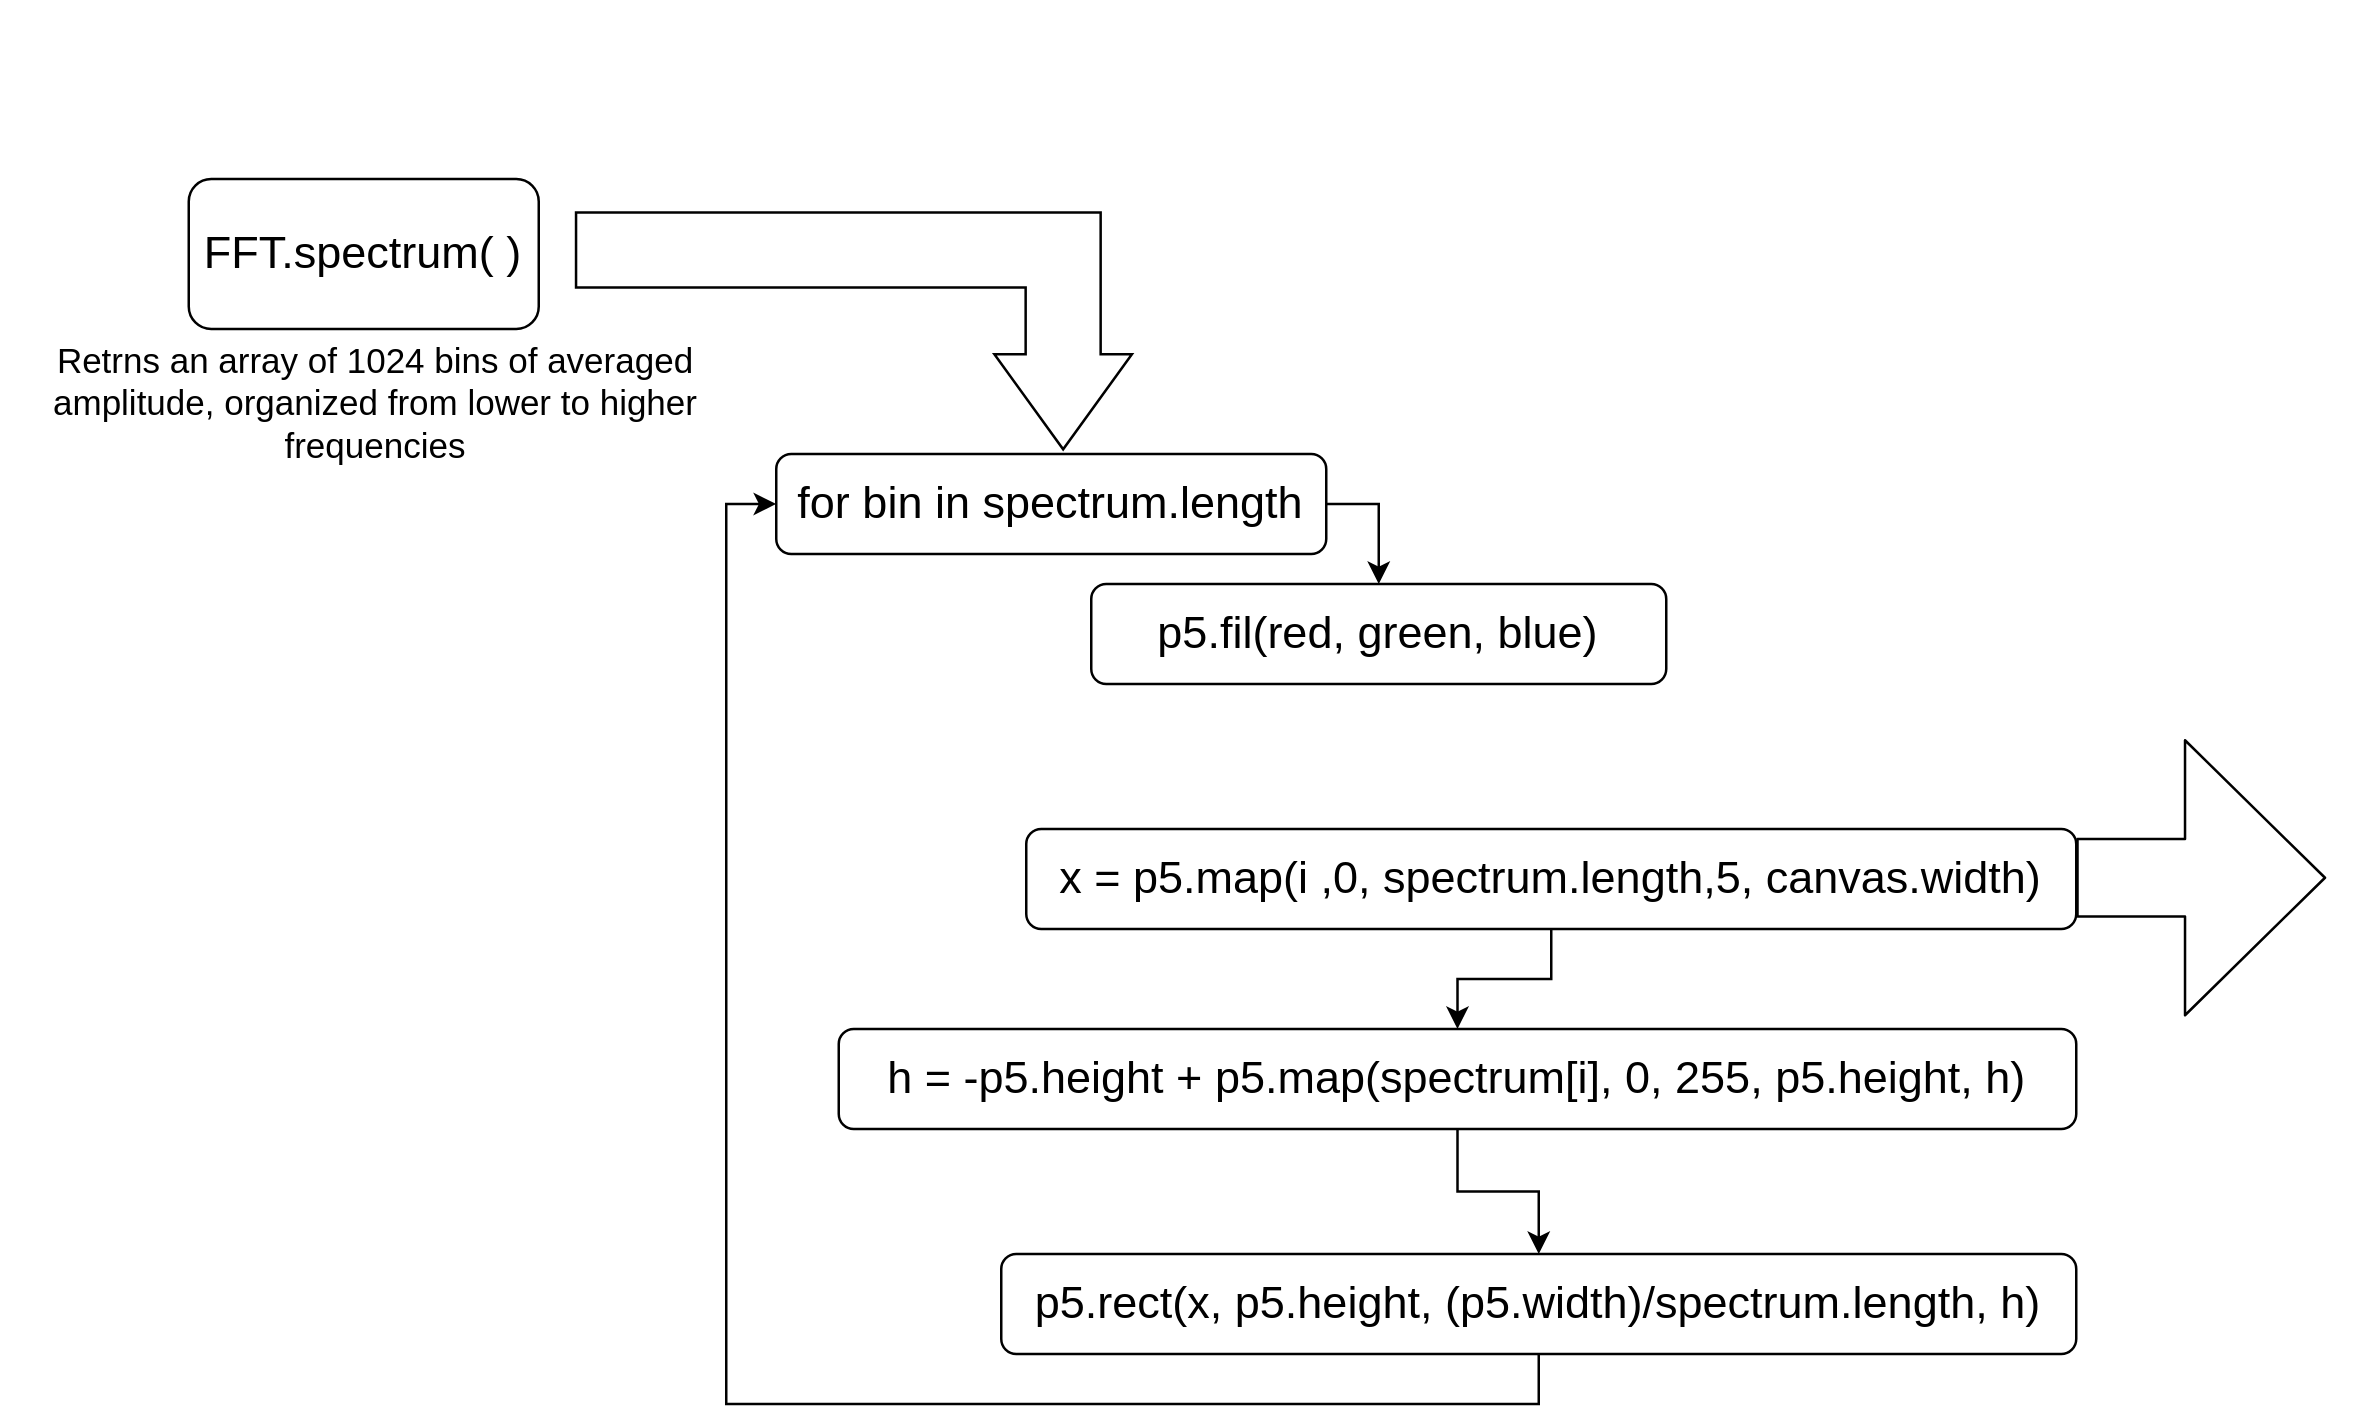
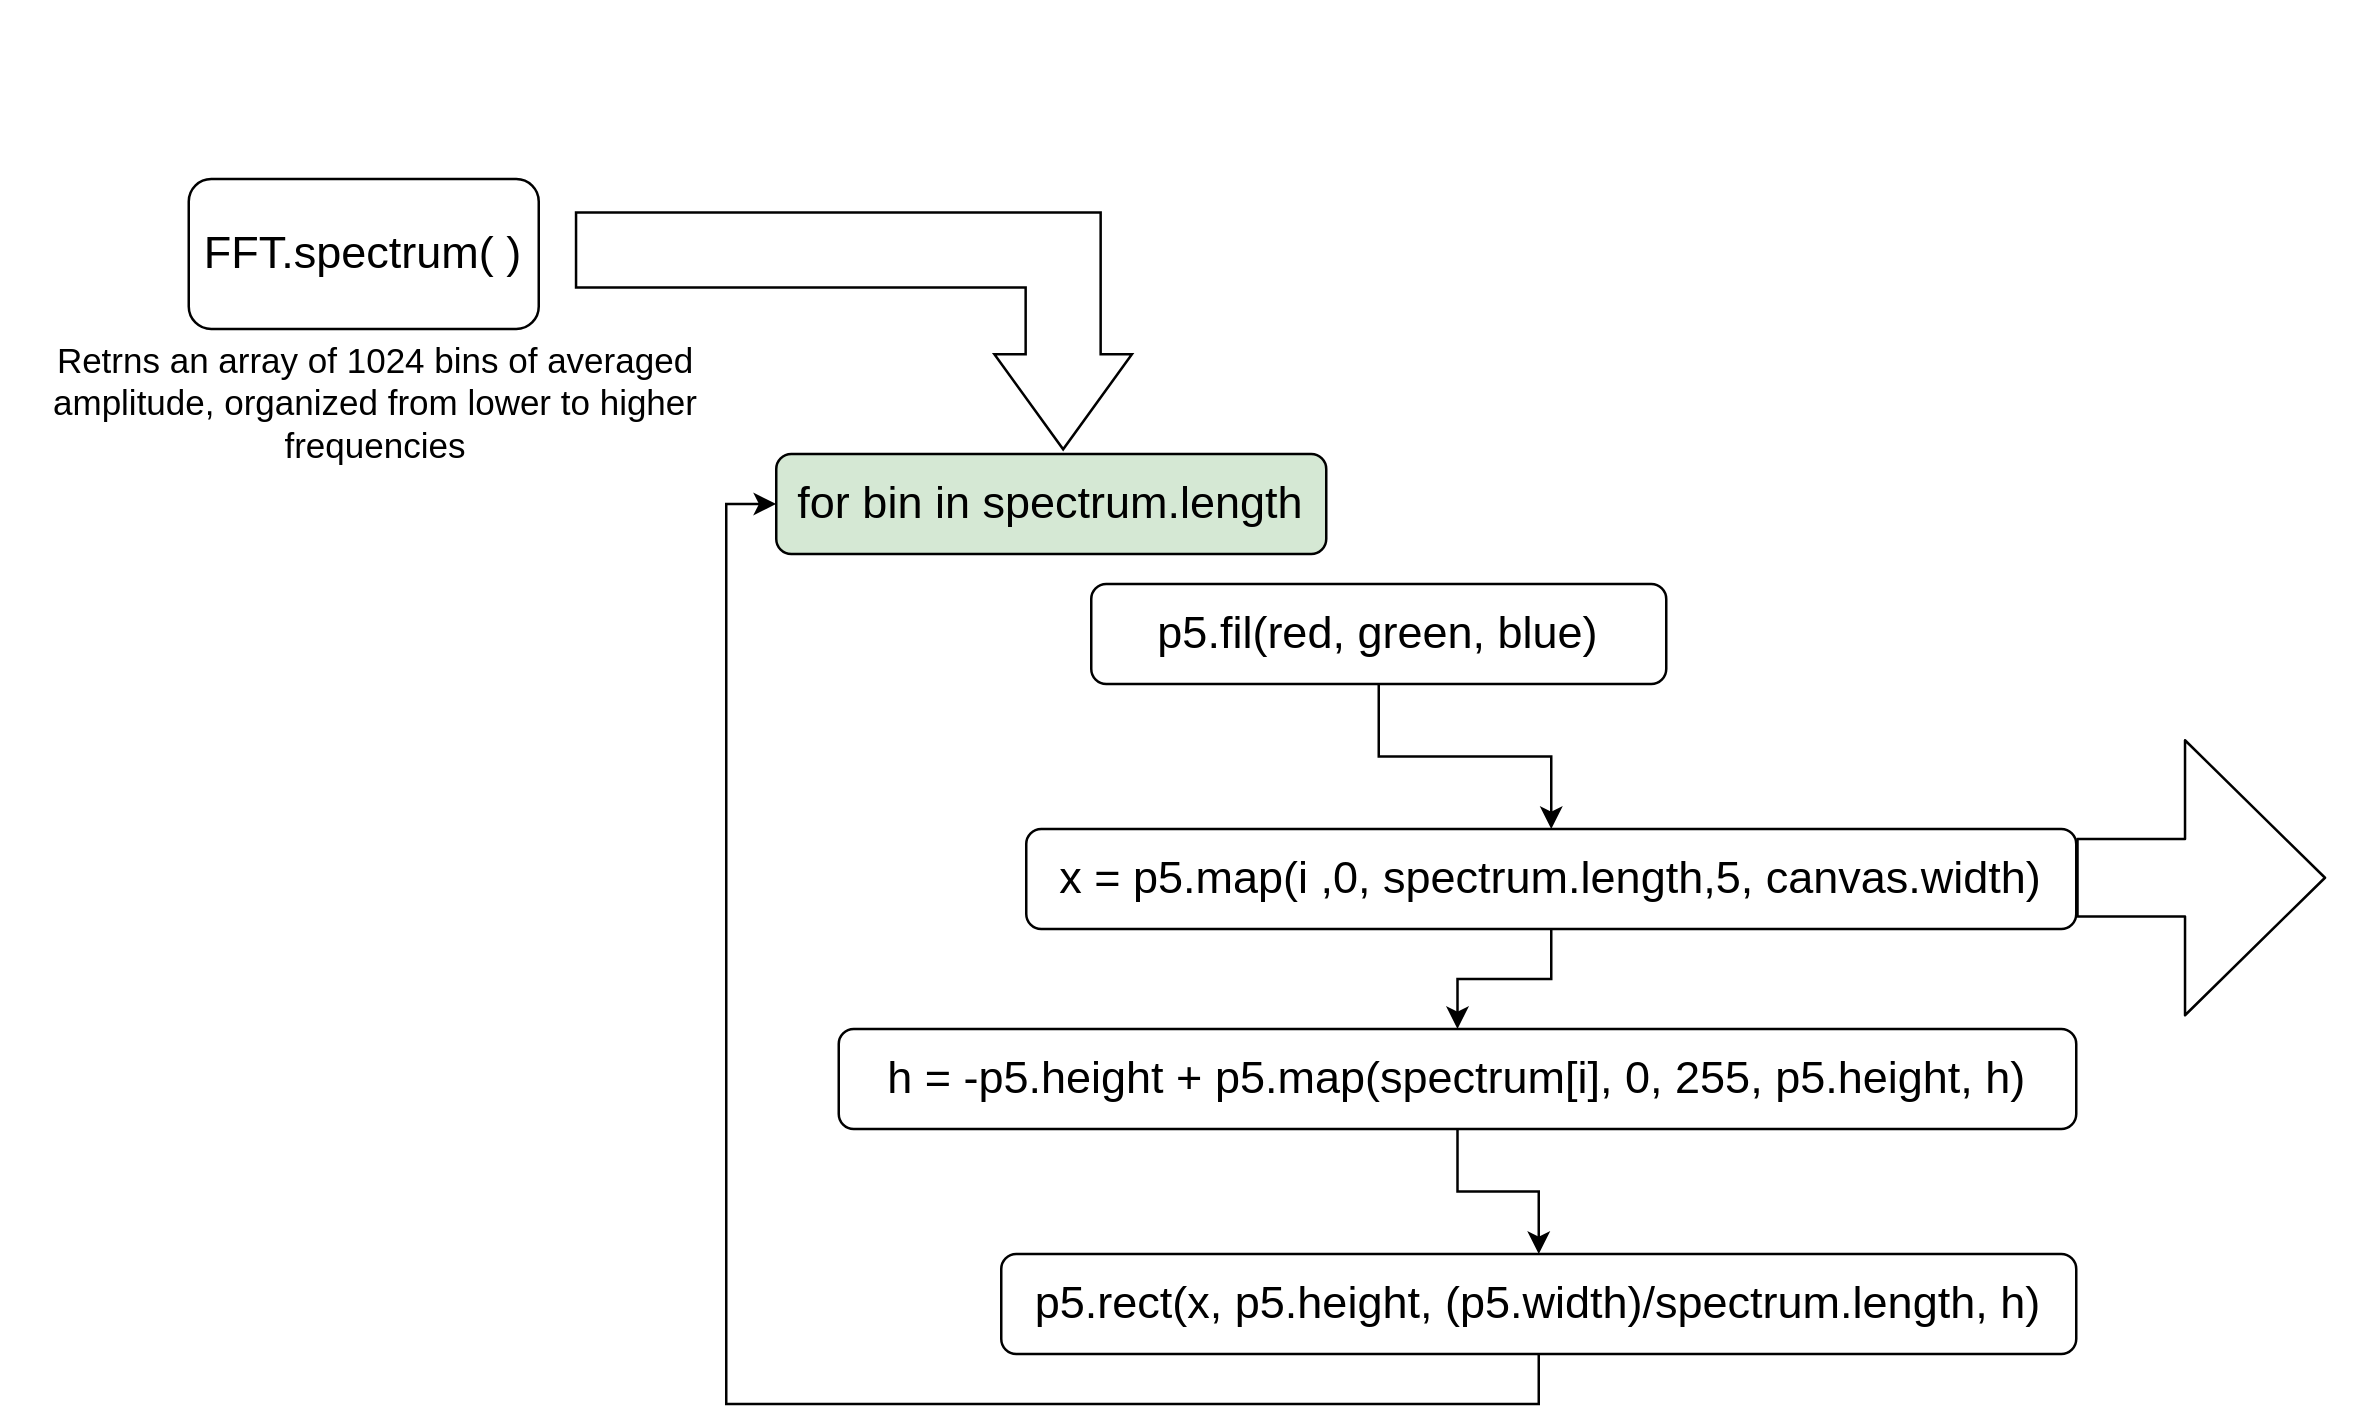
(1051, 504) -> (1051, 504)
(1379, 510) -> none
none -> (1457, 756)
